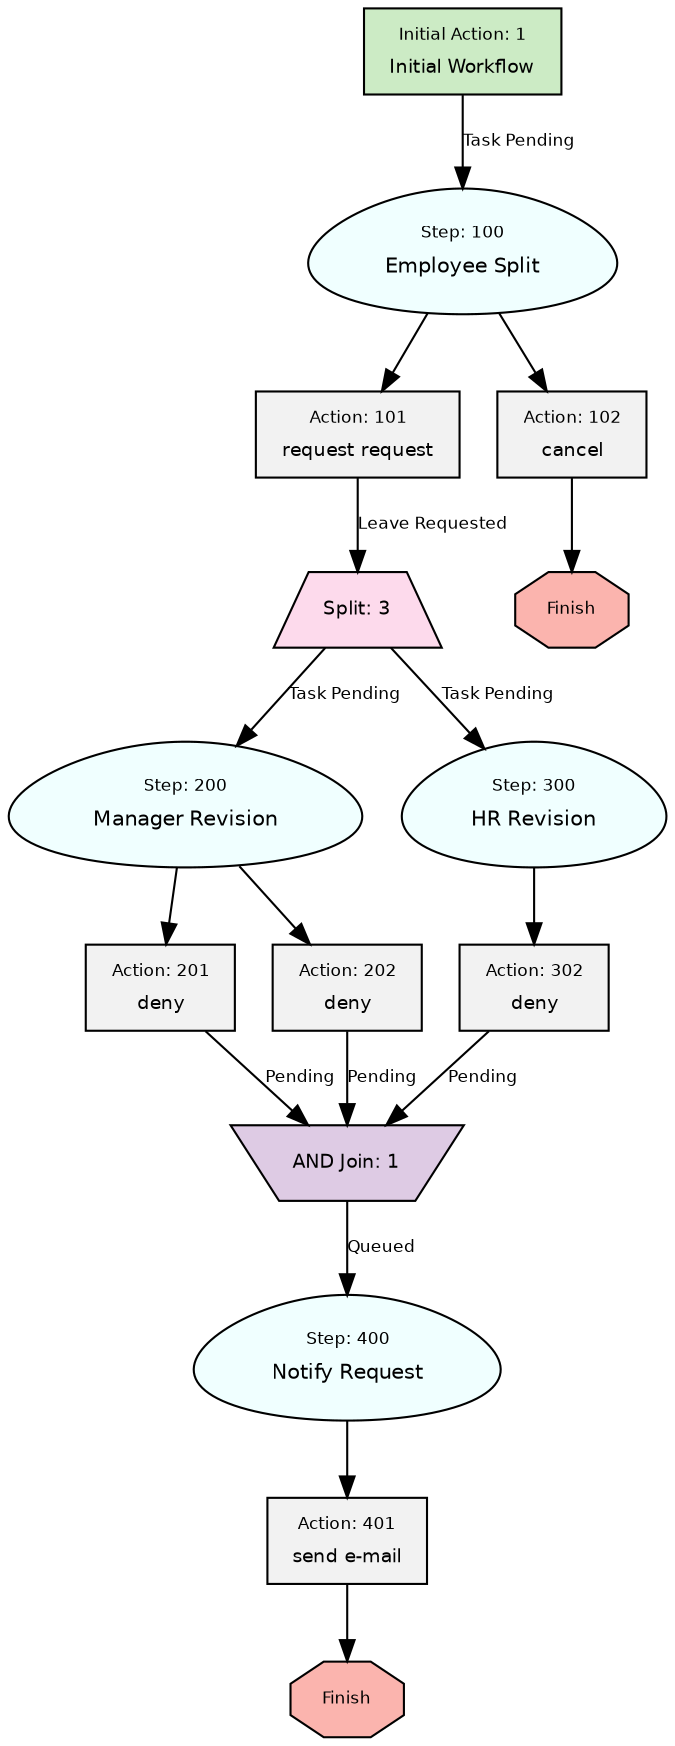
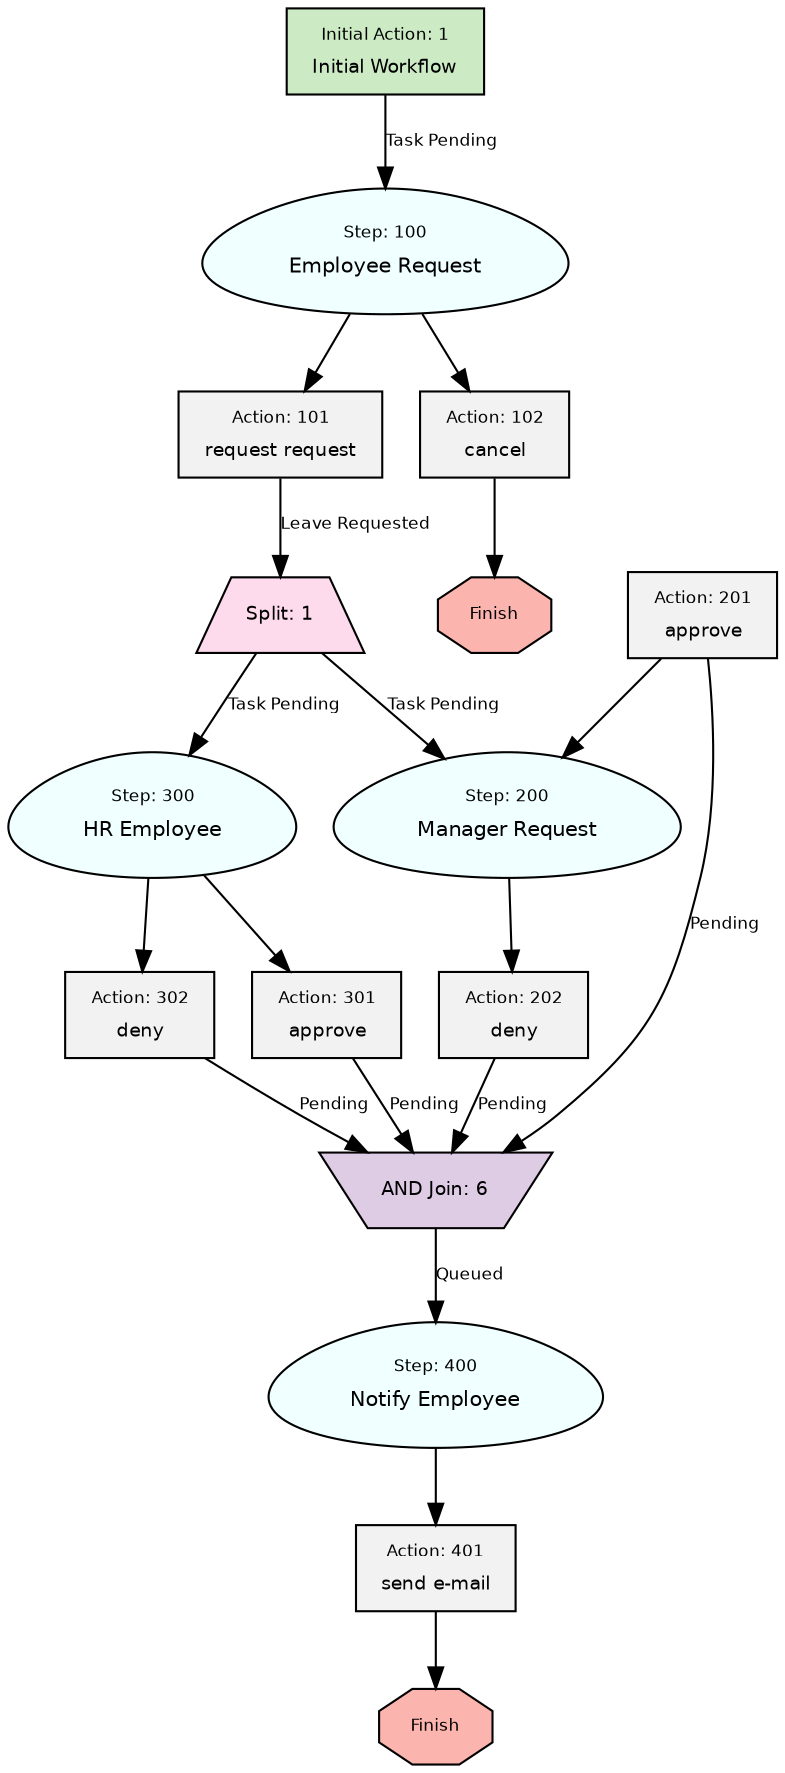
(463, 266) -> (385, 266)
(358, 610) -> (280, 615)
(186, 819) -> (507, 830)
(534, 819) -> (153, 830)
(173, 895) -> (619, 700)
(161, 1003) -> (704, 631)
none -> (327, 1015)
(347, 1163) -> (436, 1190)
(348, 1372) -> (436, 1400)
